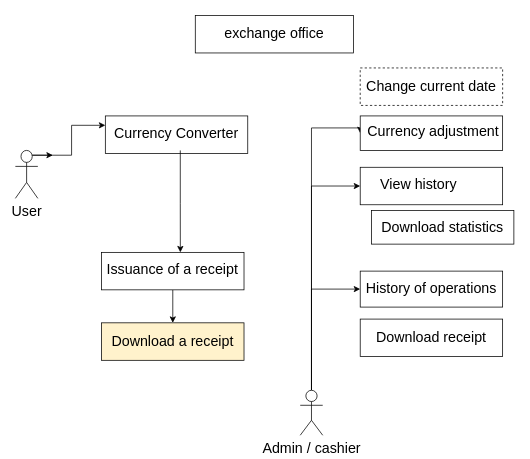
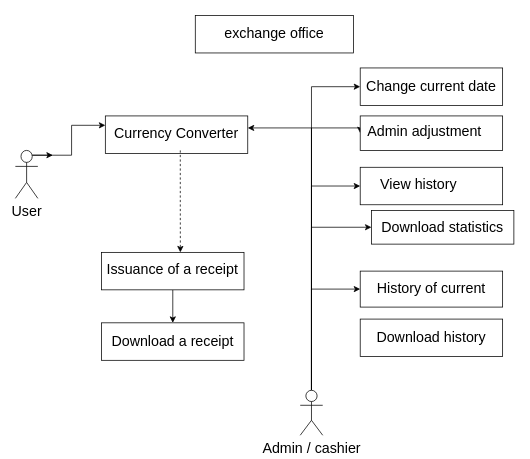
none -> (314, 87)
(432, 87) -> (432, 87)
none -> (254, 128)
(442, 132) -> (428, 132)
(180, 199) -> (180, 199)
none -> (340, 227)
(432, 289) -> (432, 289)
(432, 338) -> (432, 338)
(173, 342) -> (173, 342)
